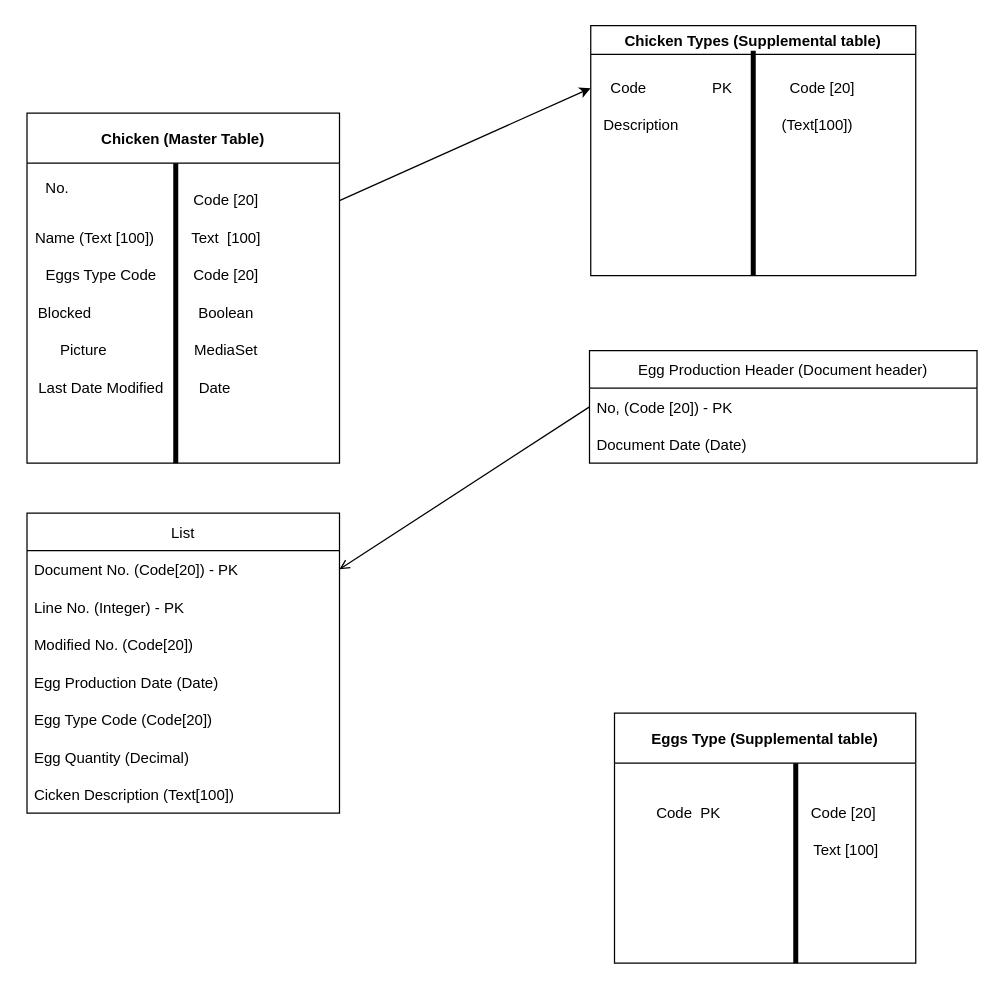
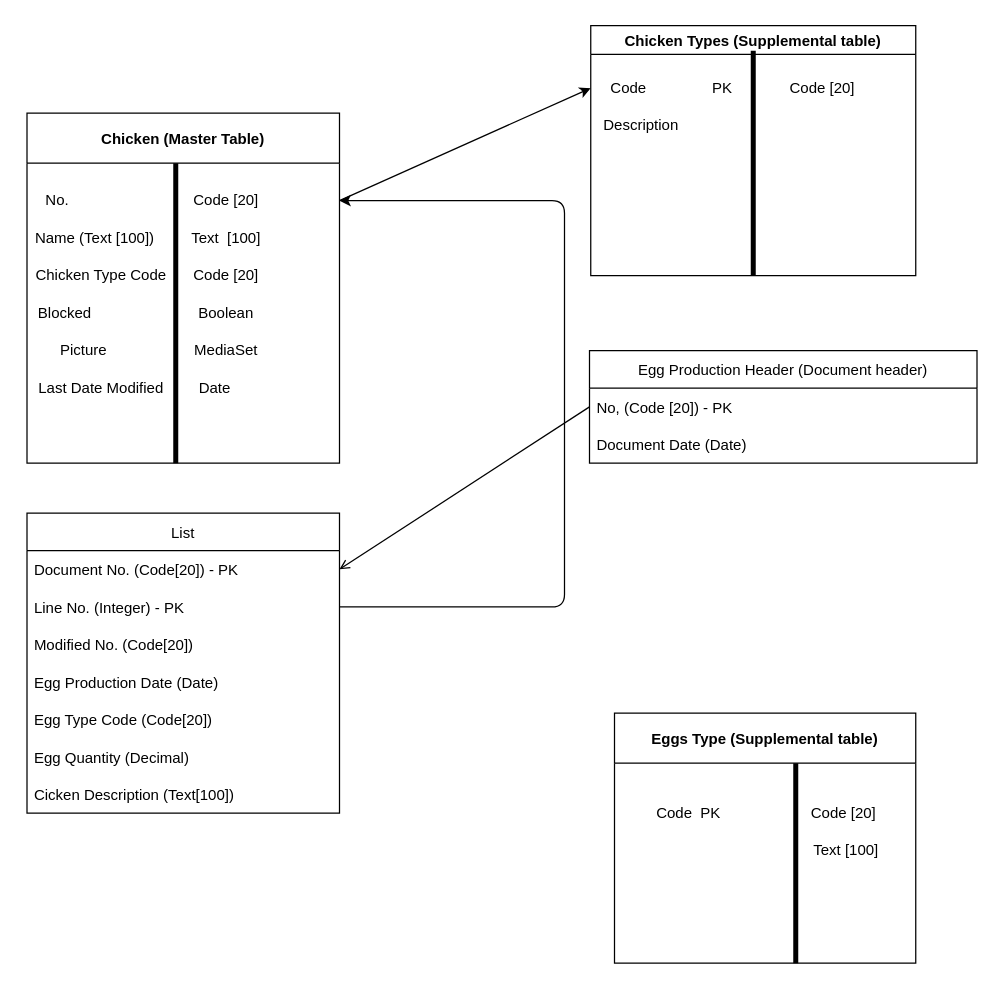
(817, 126) -> none
(57, 188) -> (57, 201)
(101, 276) -> (101, 276)
none -> (564, 407)
